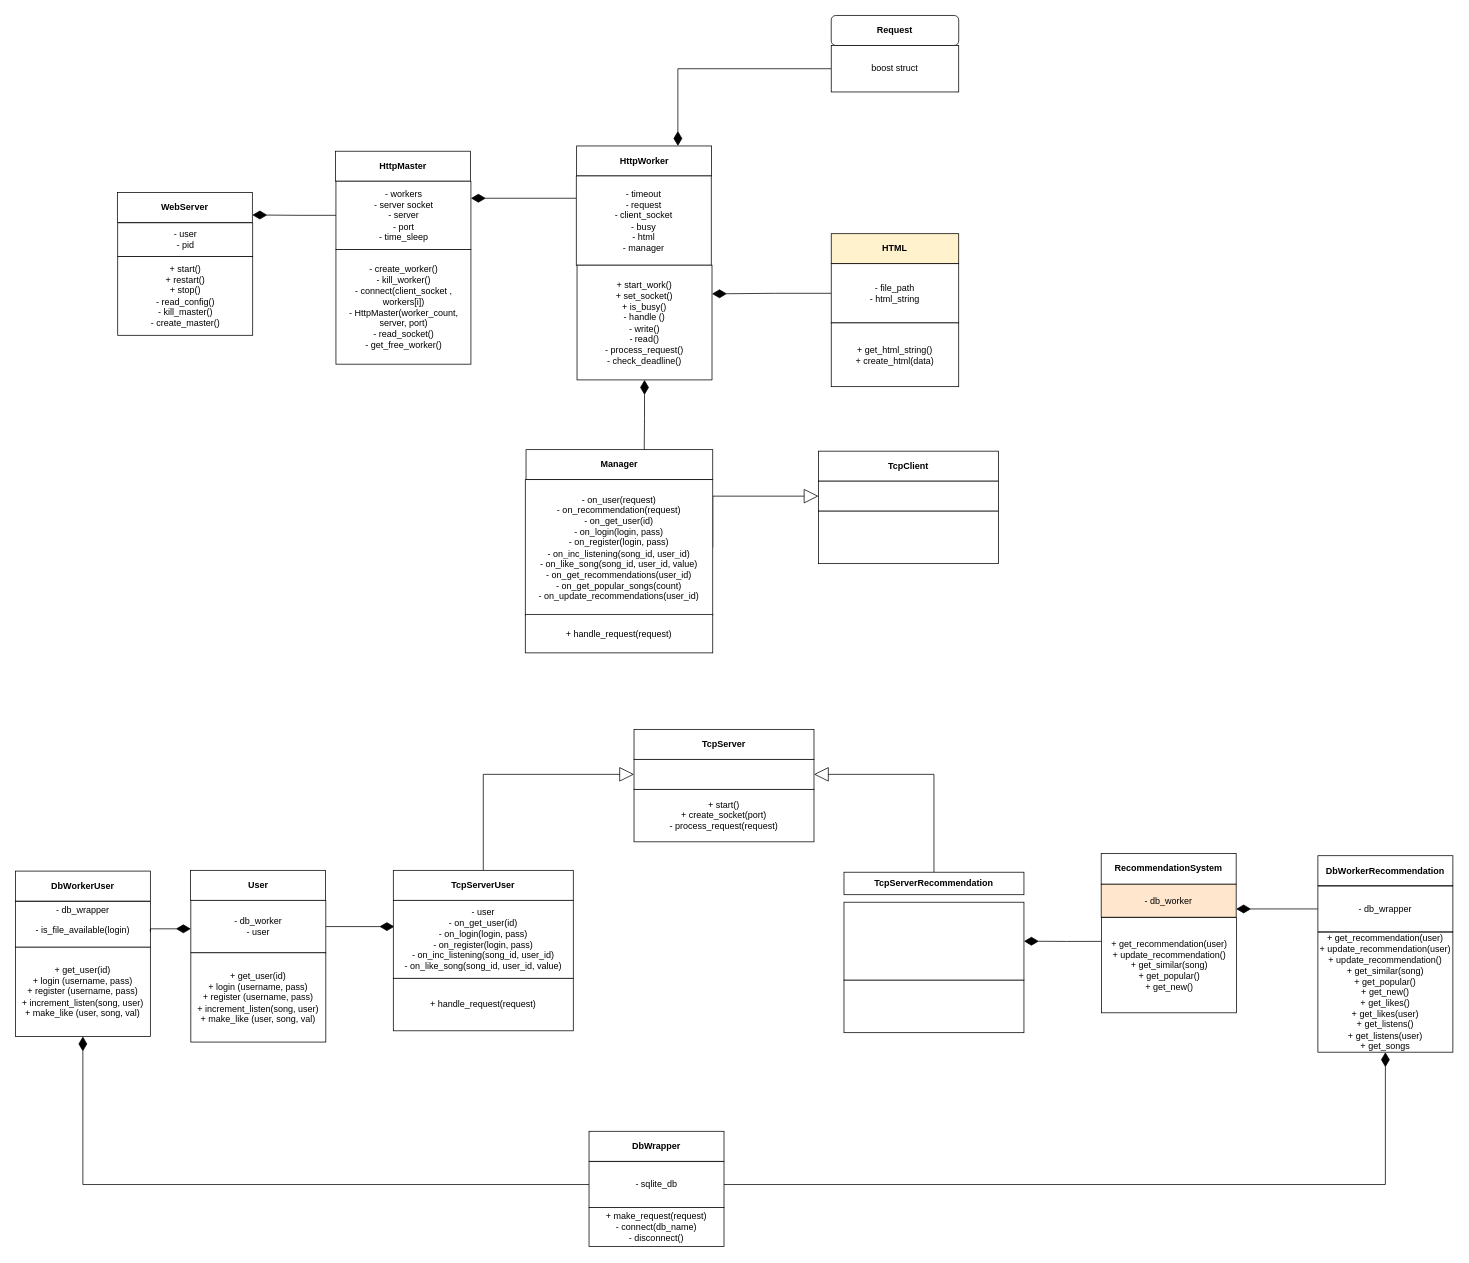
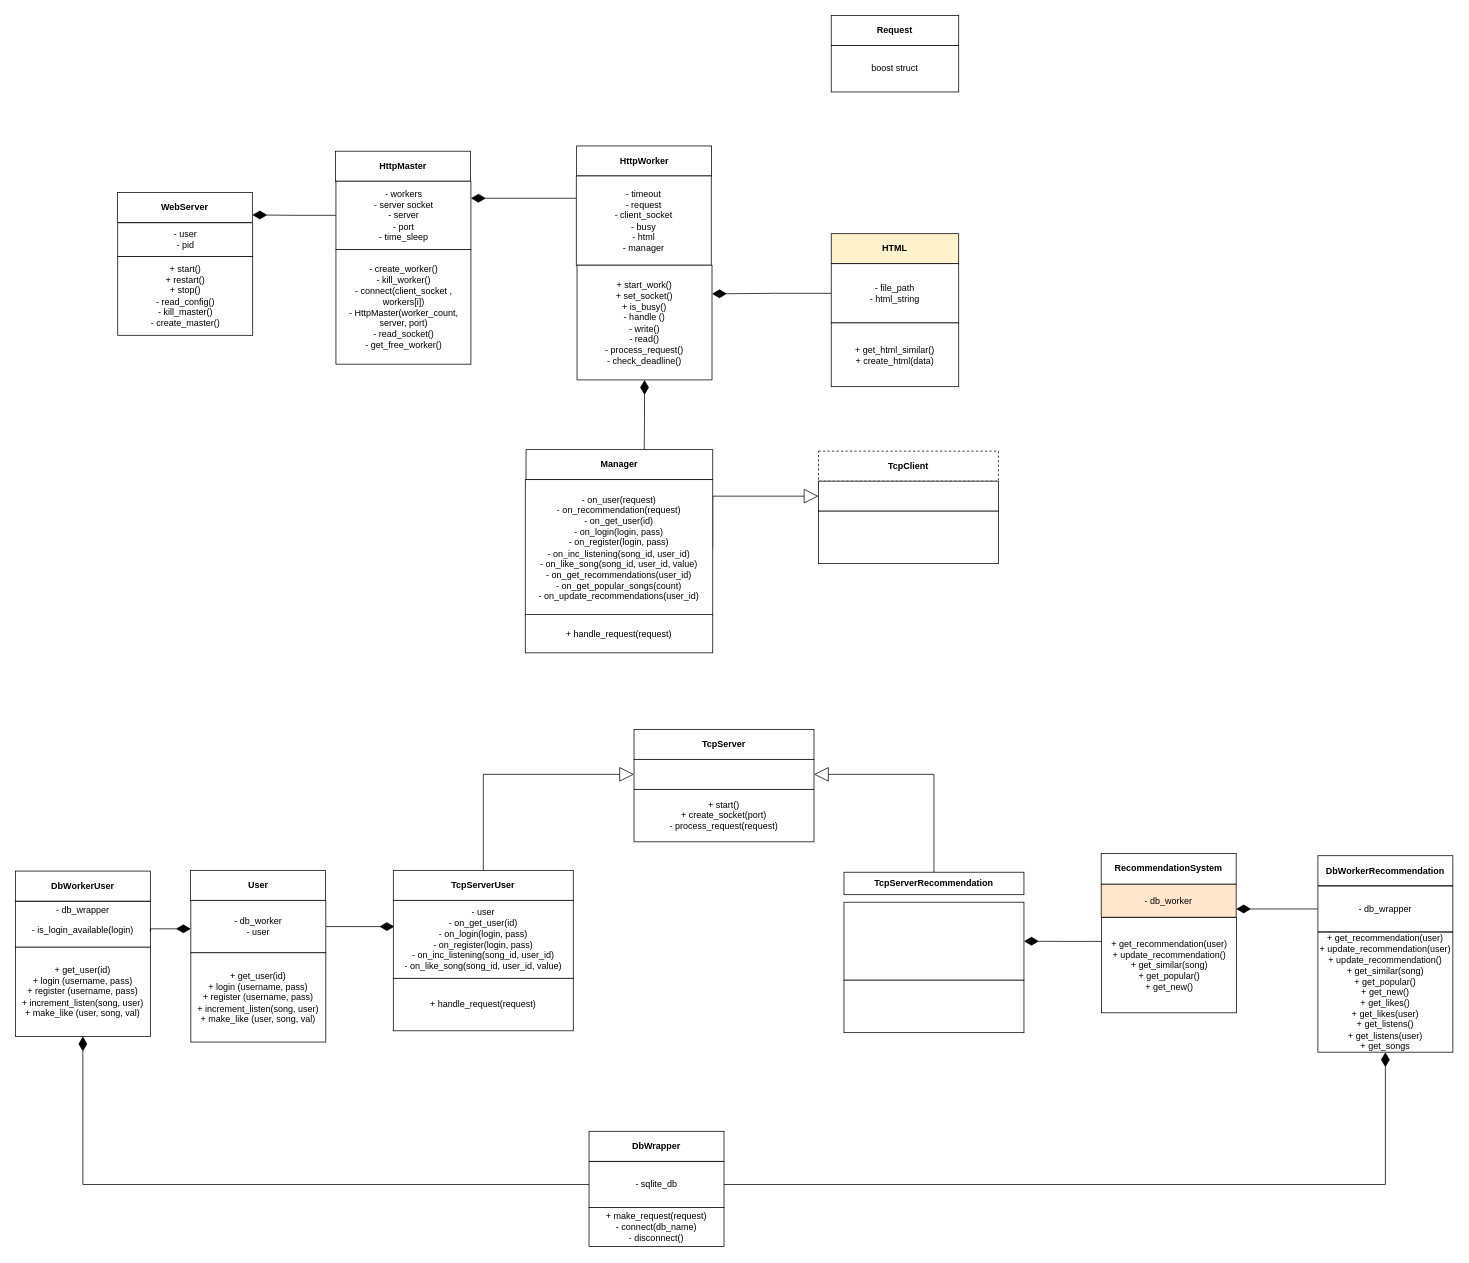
(895, 30) -> (895, 30)
(754, 69) -> none
(895, 355) -> (895, 355)
(909, 466) -> (909, 466)
(83, 924) -> (83, 924)
